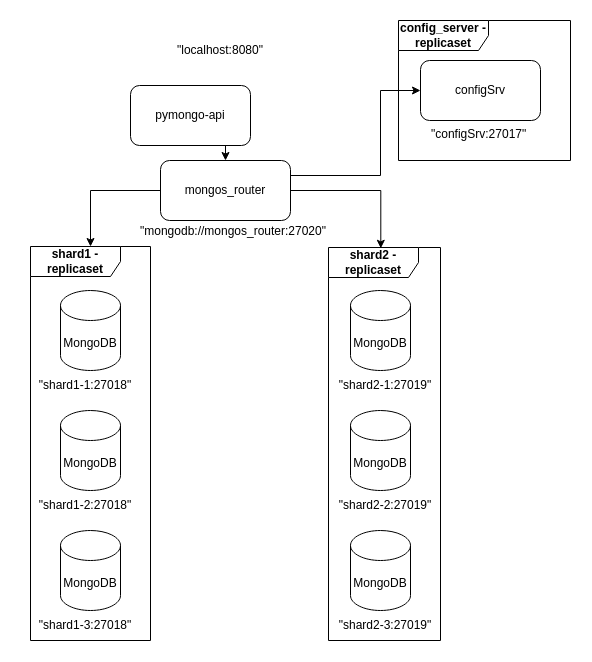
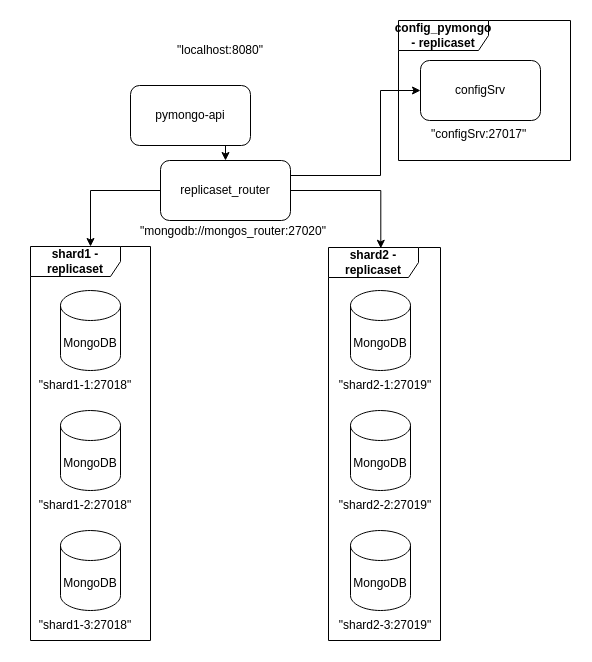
(444, 36) -> (444, 36)
(226, 191) -> (226, 191)
